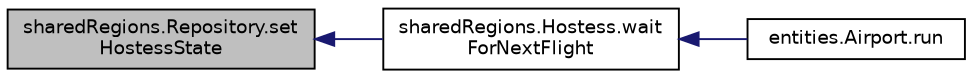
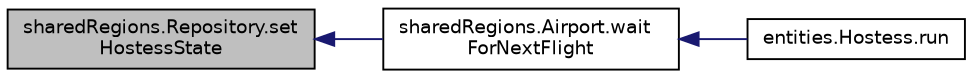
(531, 39) -> (531, 39)
(856, 39) -> (856, 39)
